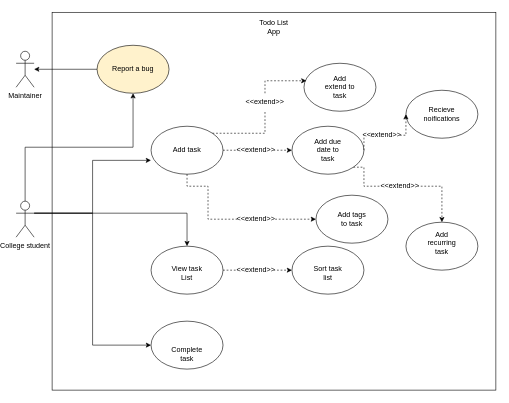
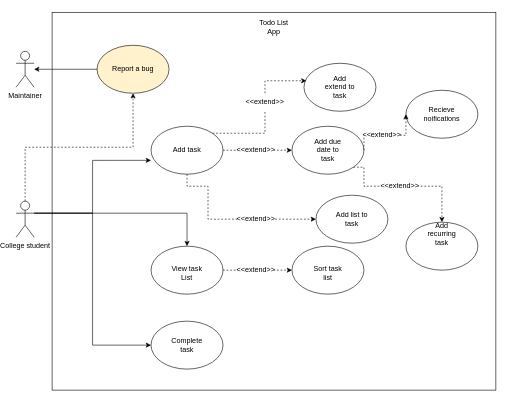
(76, 147) -> (76, 147)
(352, 219) -> (352, 219)
(442, 243) -> (442, 234)
(187, 354) -> (187, 345)
